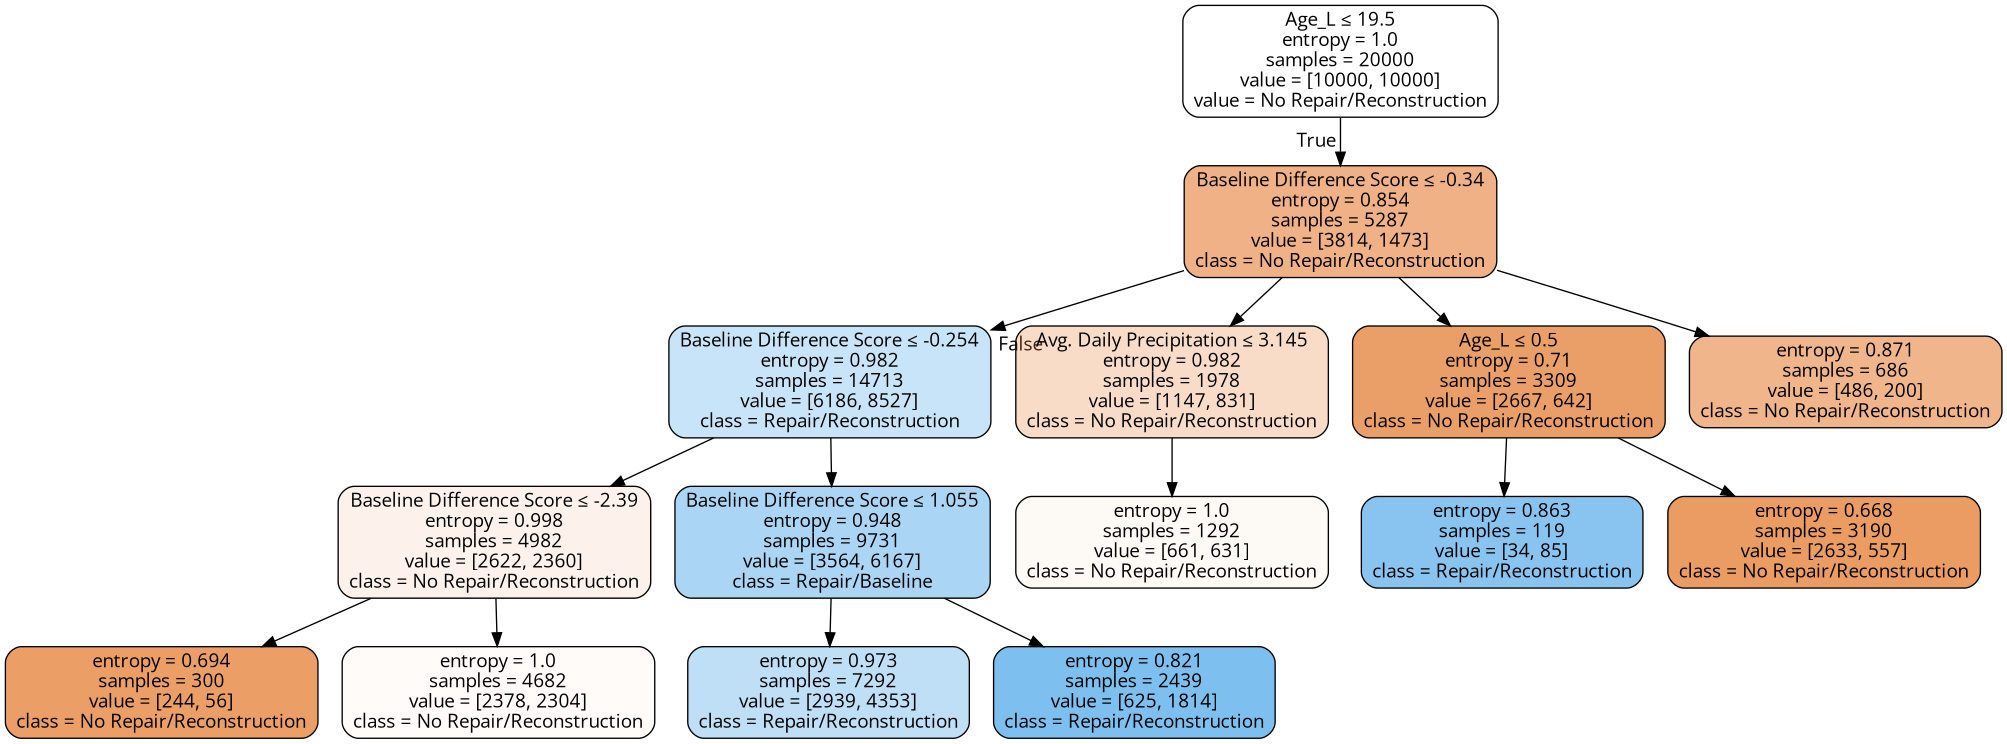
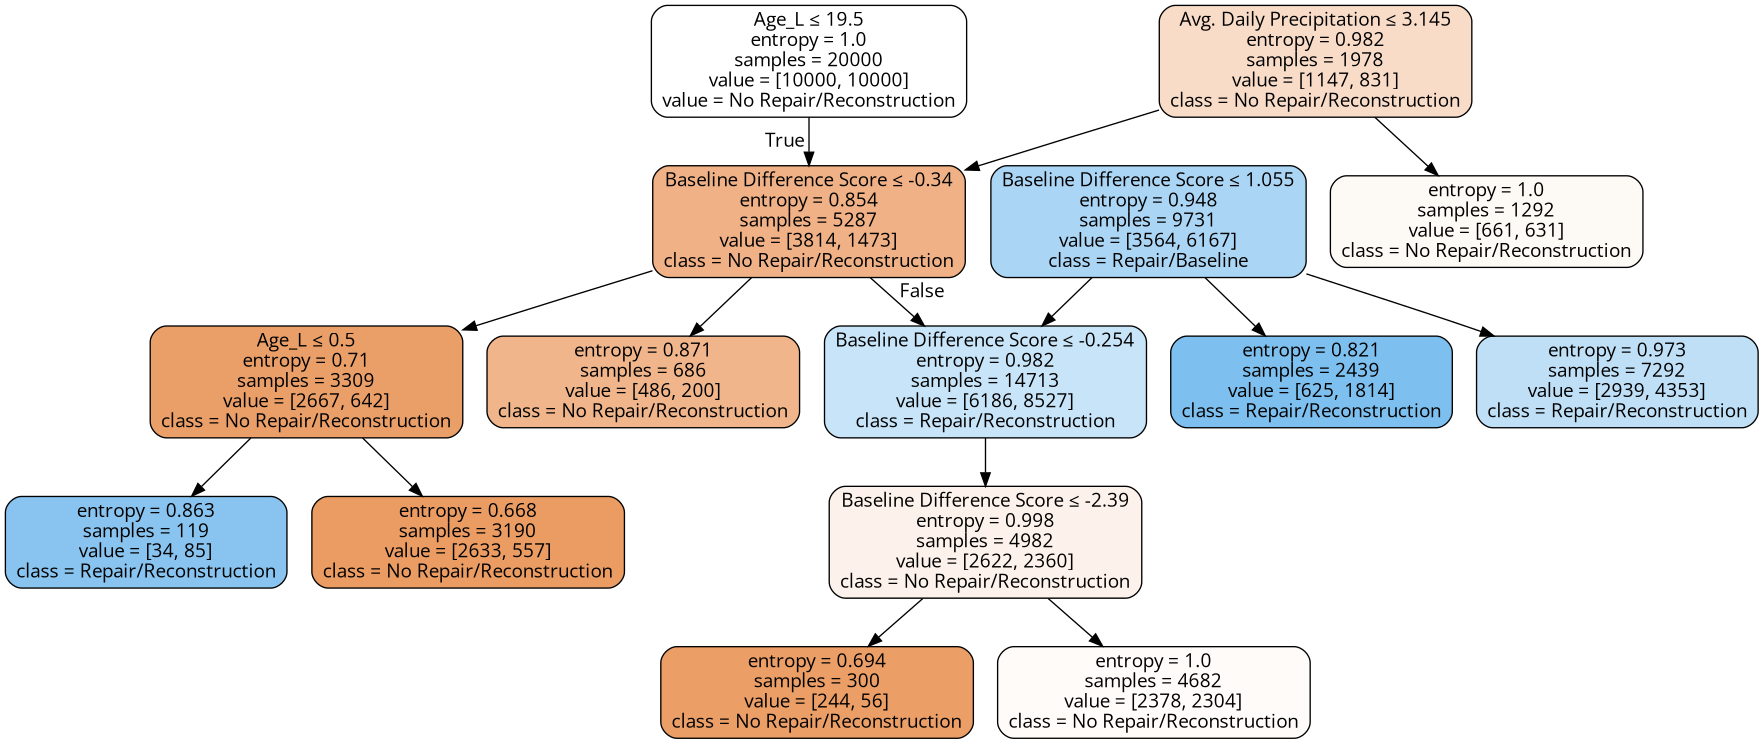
(1261, 297) -> (1069, 138)
(831, 455) -> (1072, 297)
